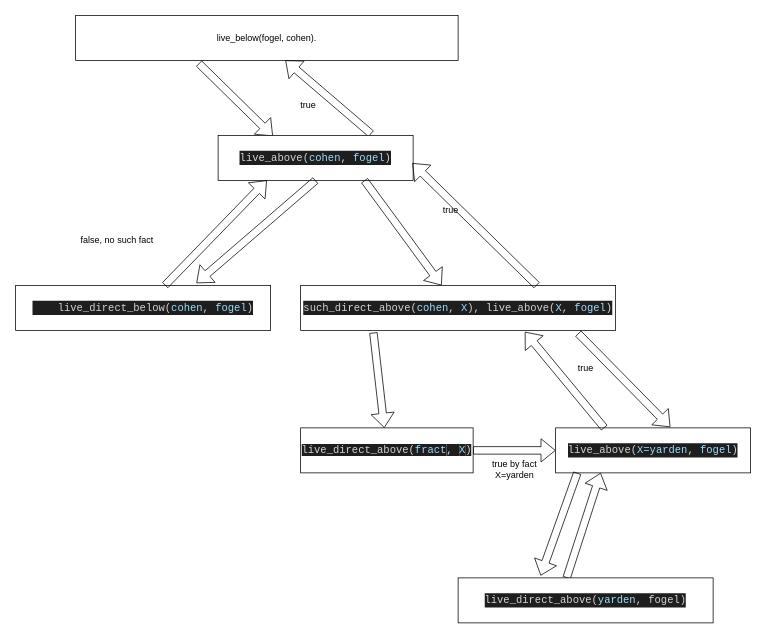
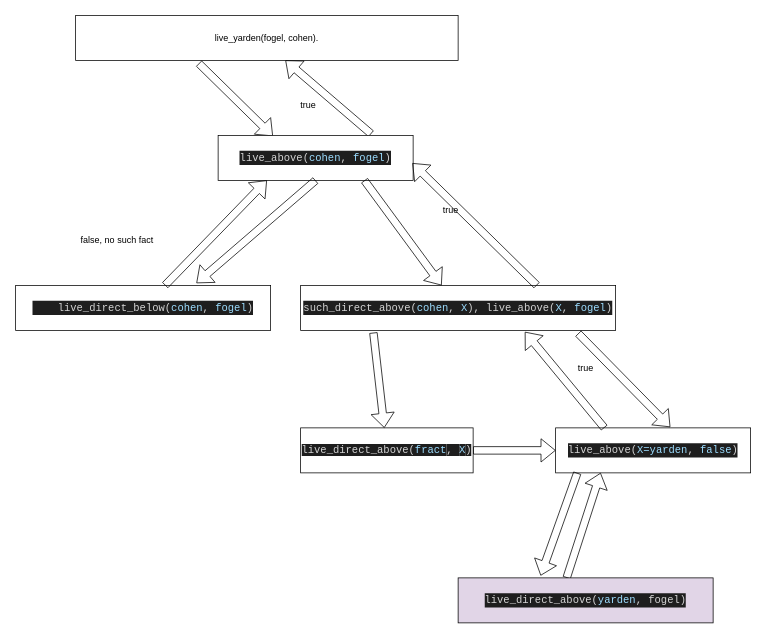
(267, 38) -> (267, 38)
(653, 450) -> (653, 450)
(514, 469) -> none
(585, 600) -> (585, 600)
